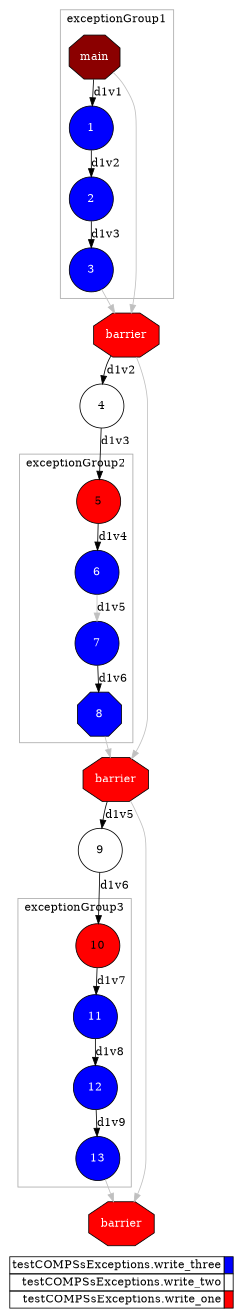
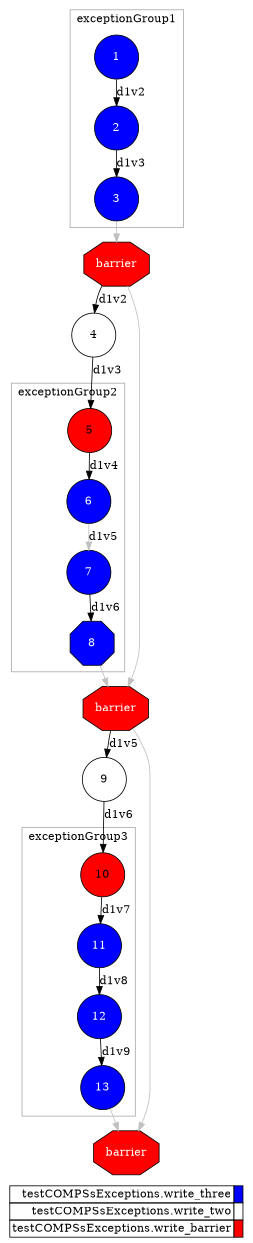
(95, 57) -> none
(122, 1299) -> (122, 1228)
